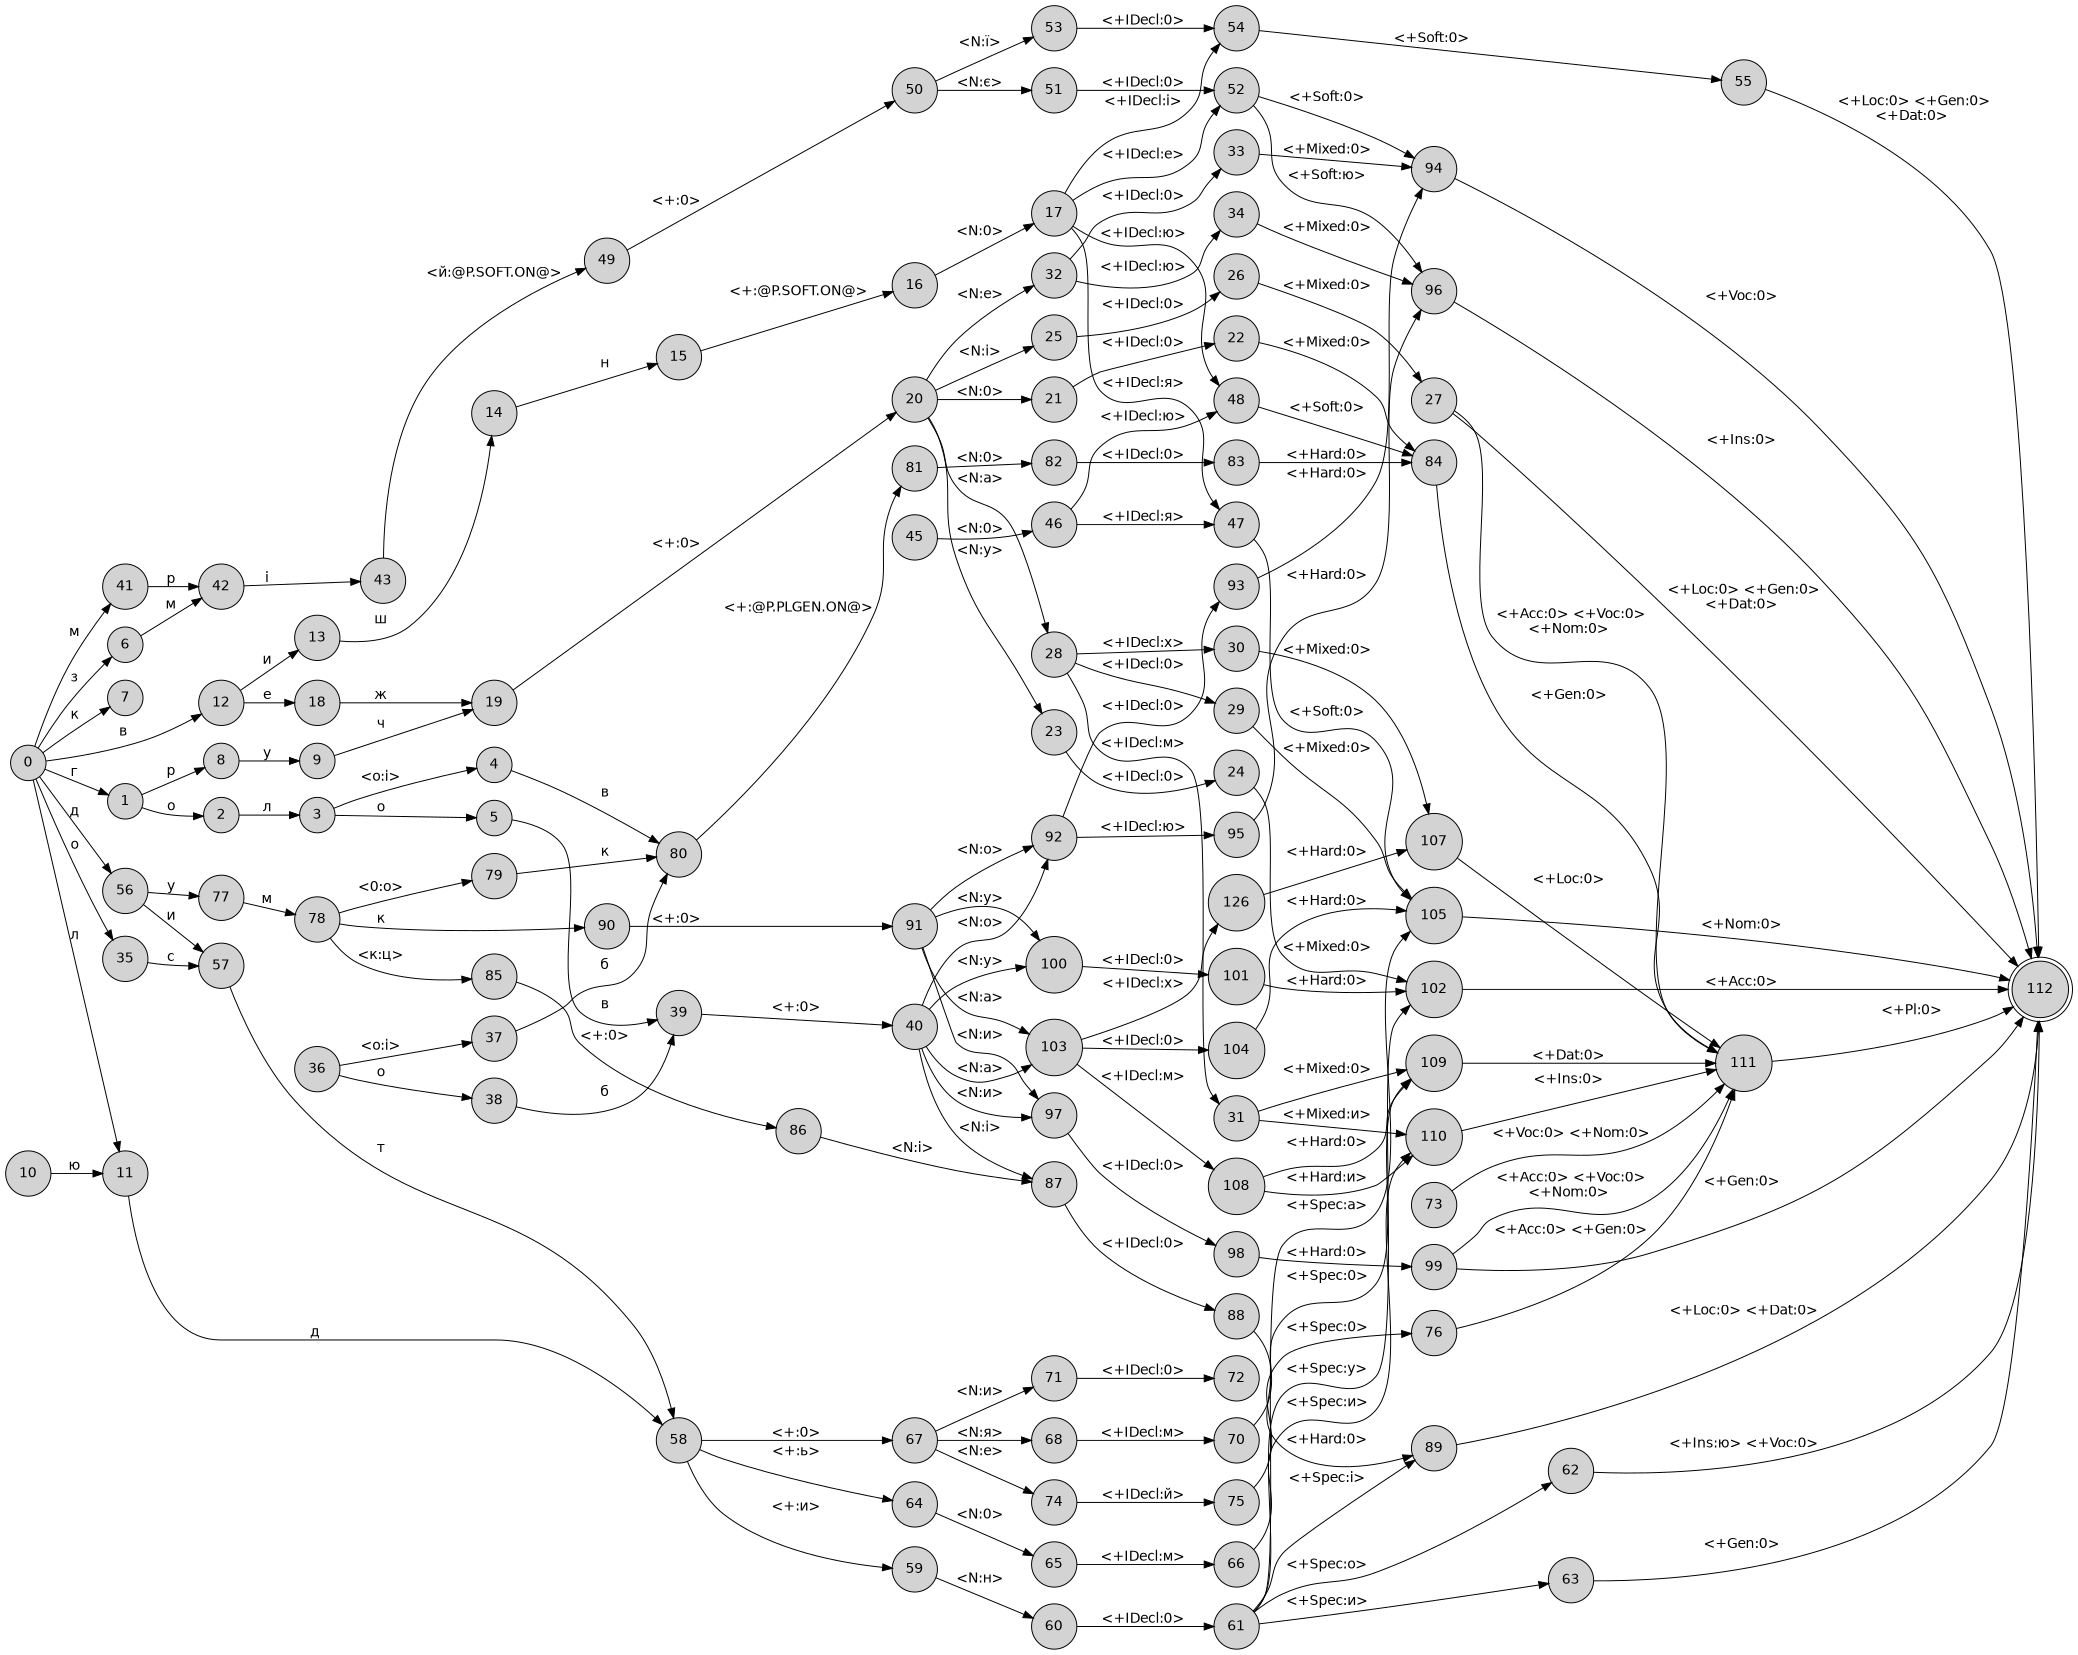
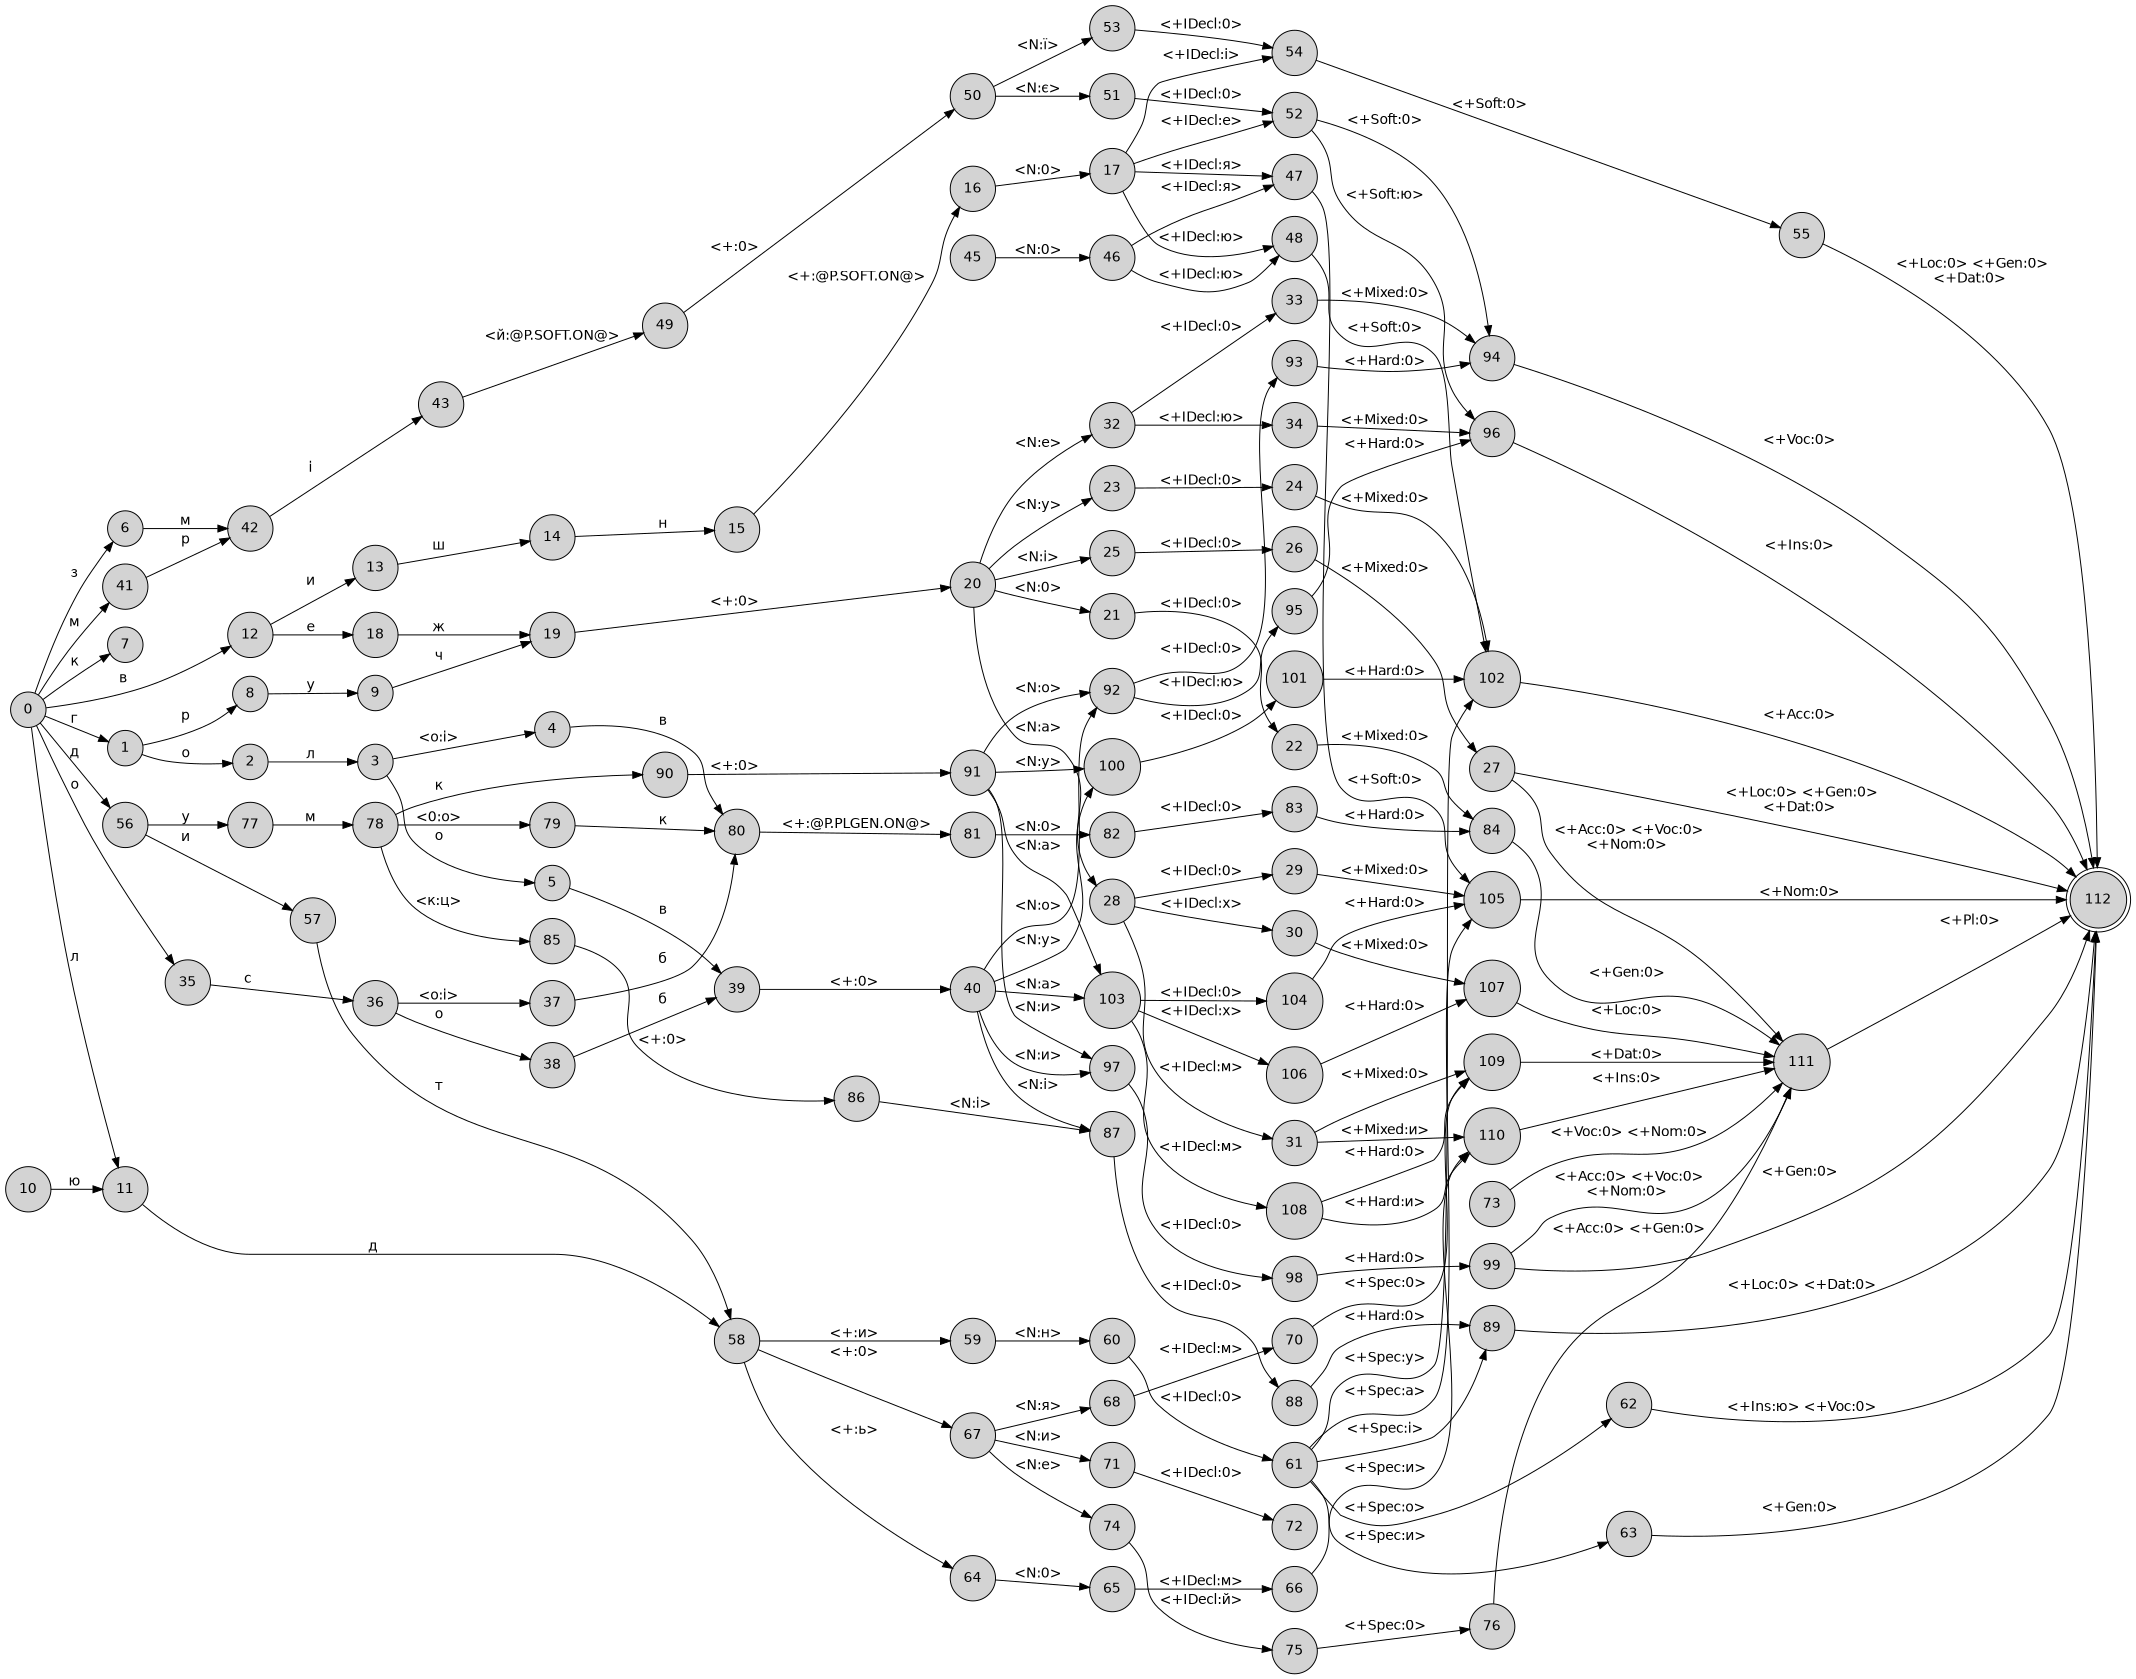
(1331, 430) -> (1448, 404)
(1237, 903) -> (1295, 1075)
(168, 965) -> (277, 992)
